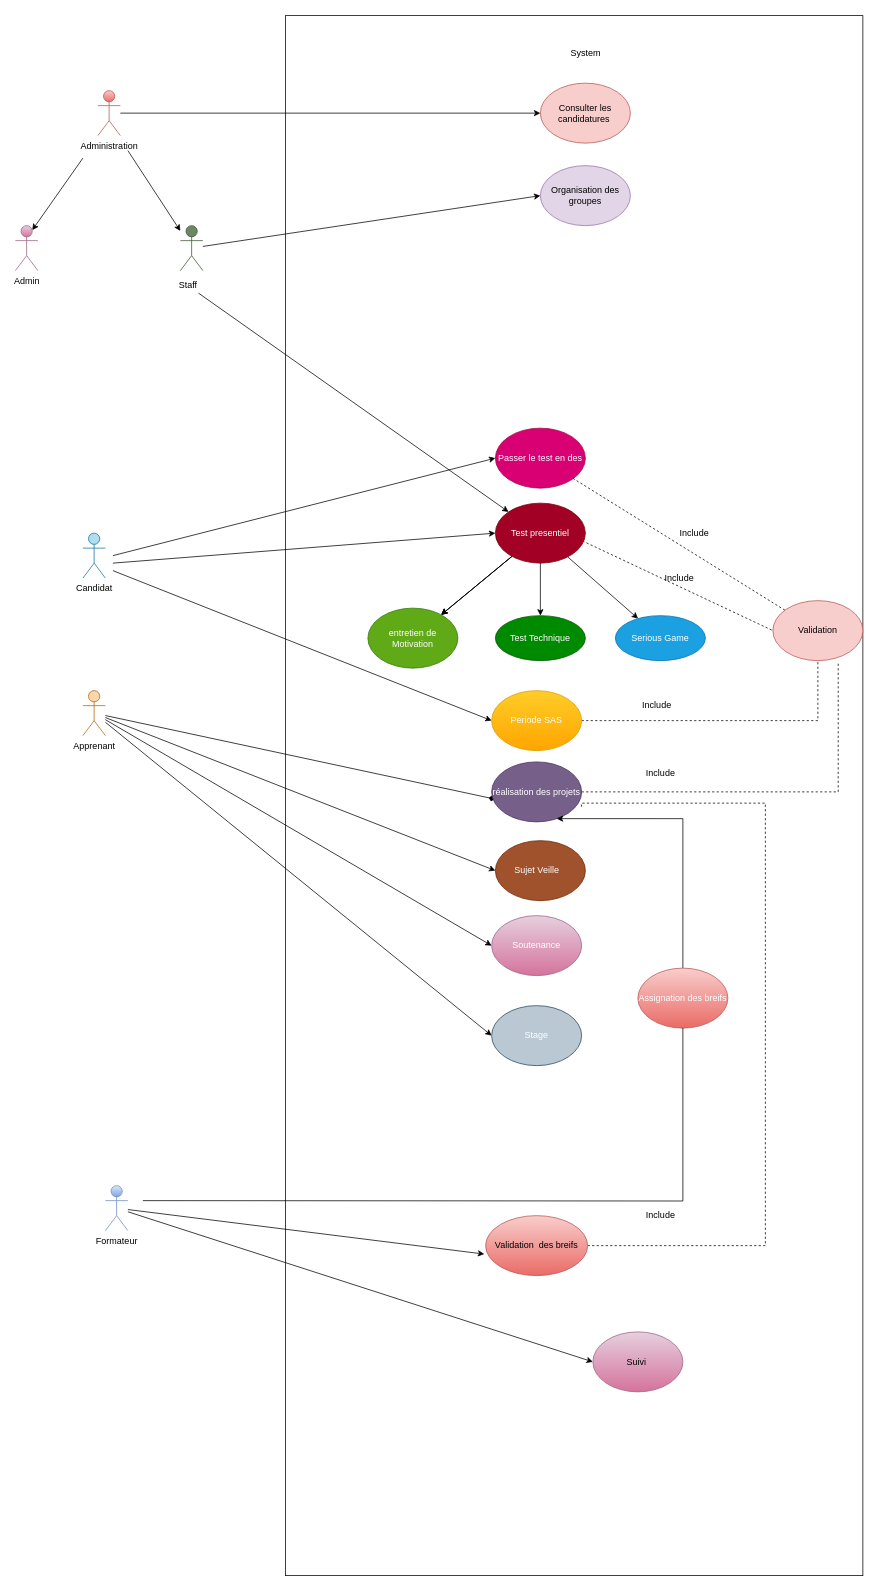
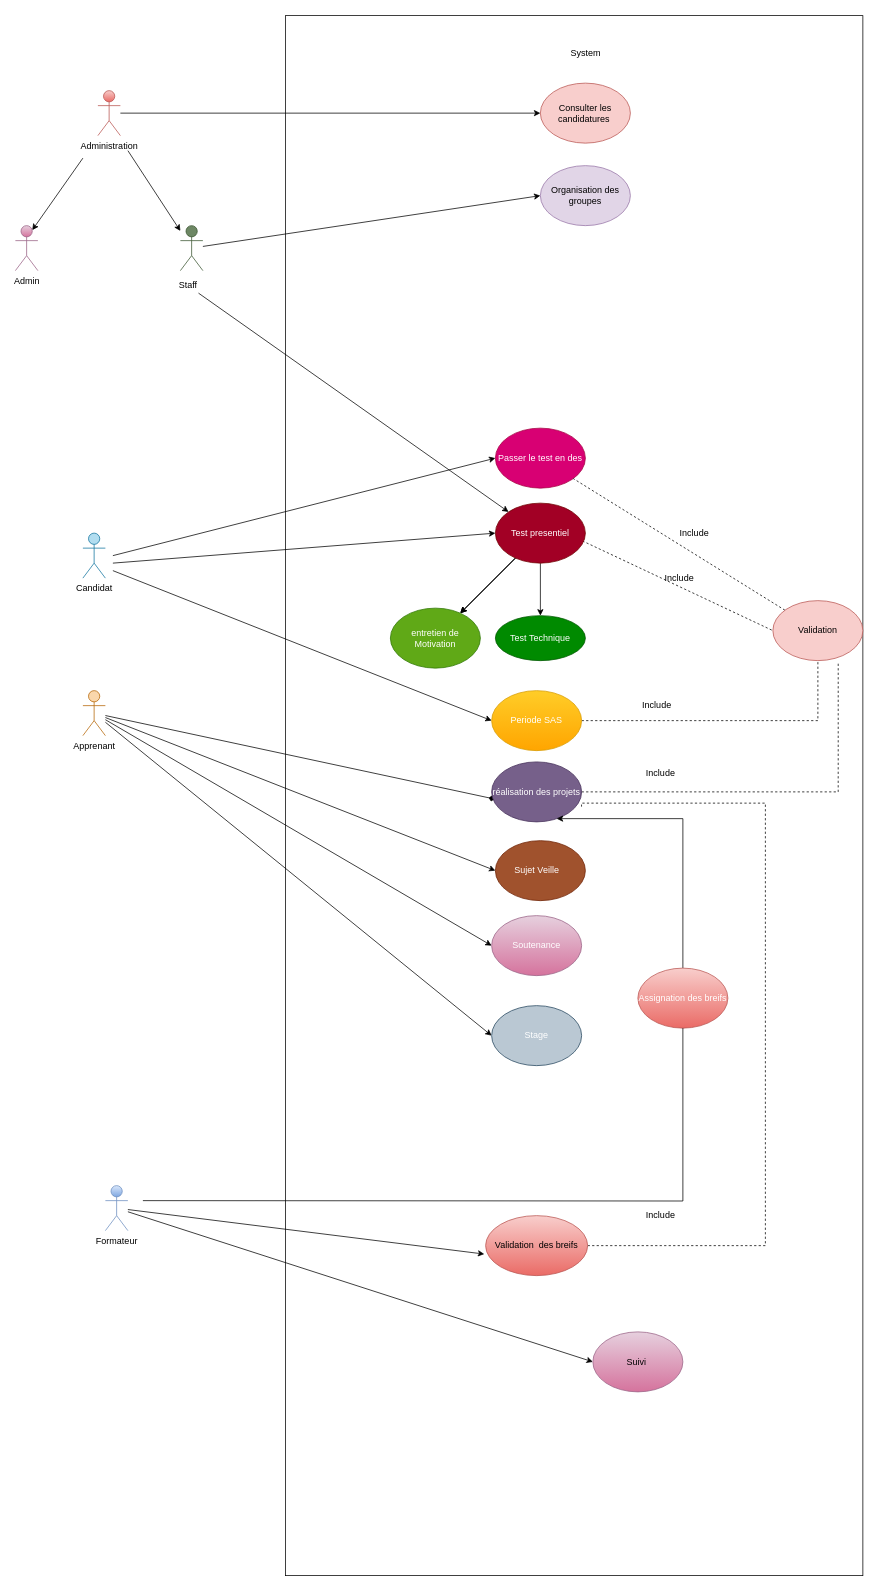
(601, 586) -> none
(413, 638) -> (435, 638)
(660, 638) -> none
